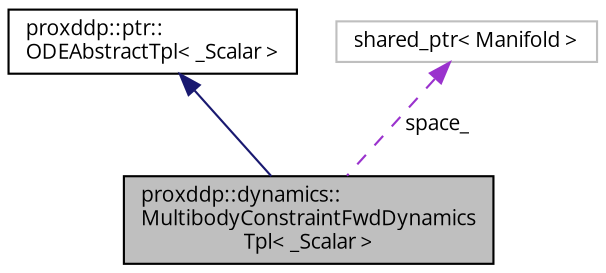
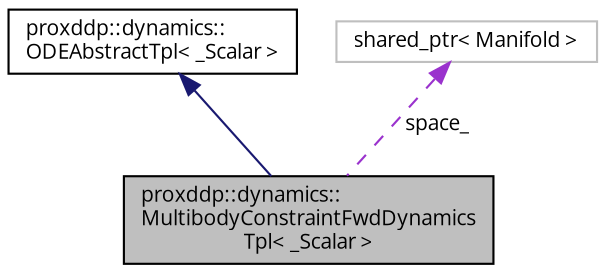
(153, 42) -> (153, 42)
